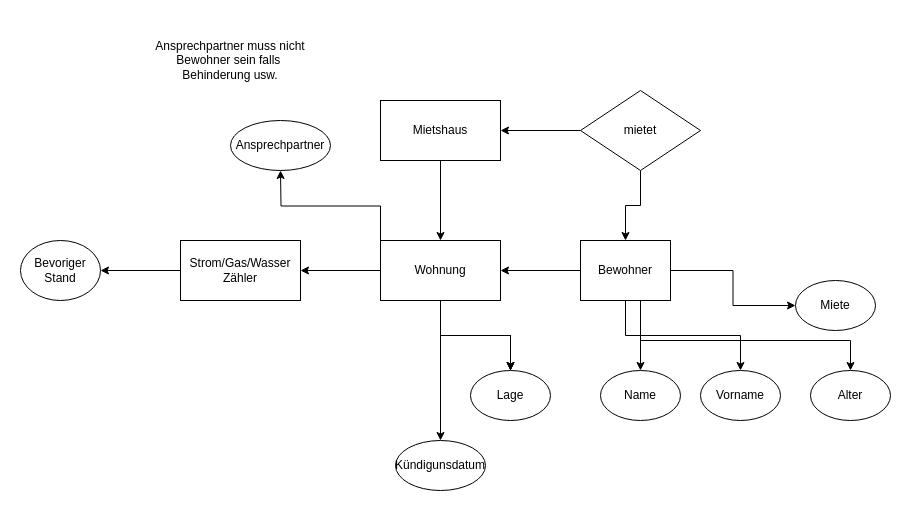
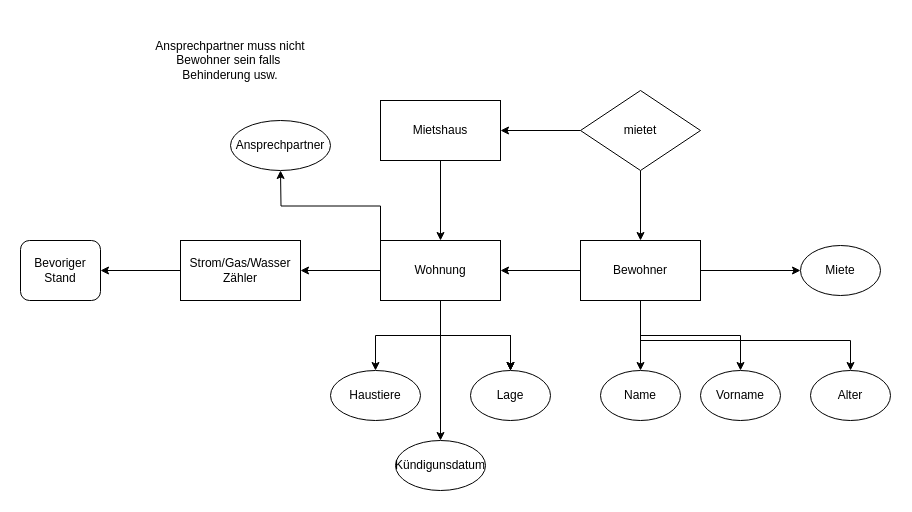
(61, 271) -> (61, 271)
(626, 271) -> (641, 271)
(836, 306) -> (841, 271)
none -> (394, 336)
none -> (376, 396)
